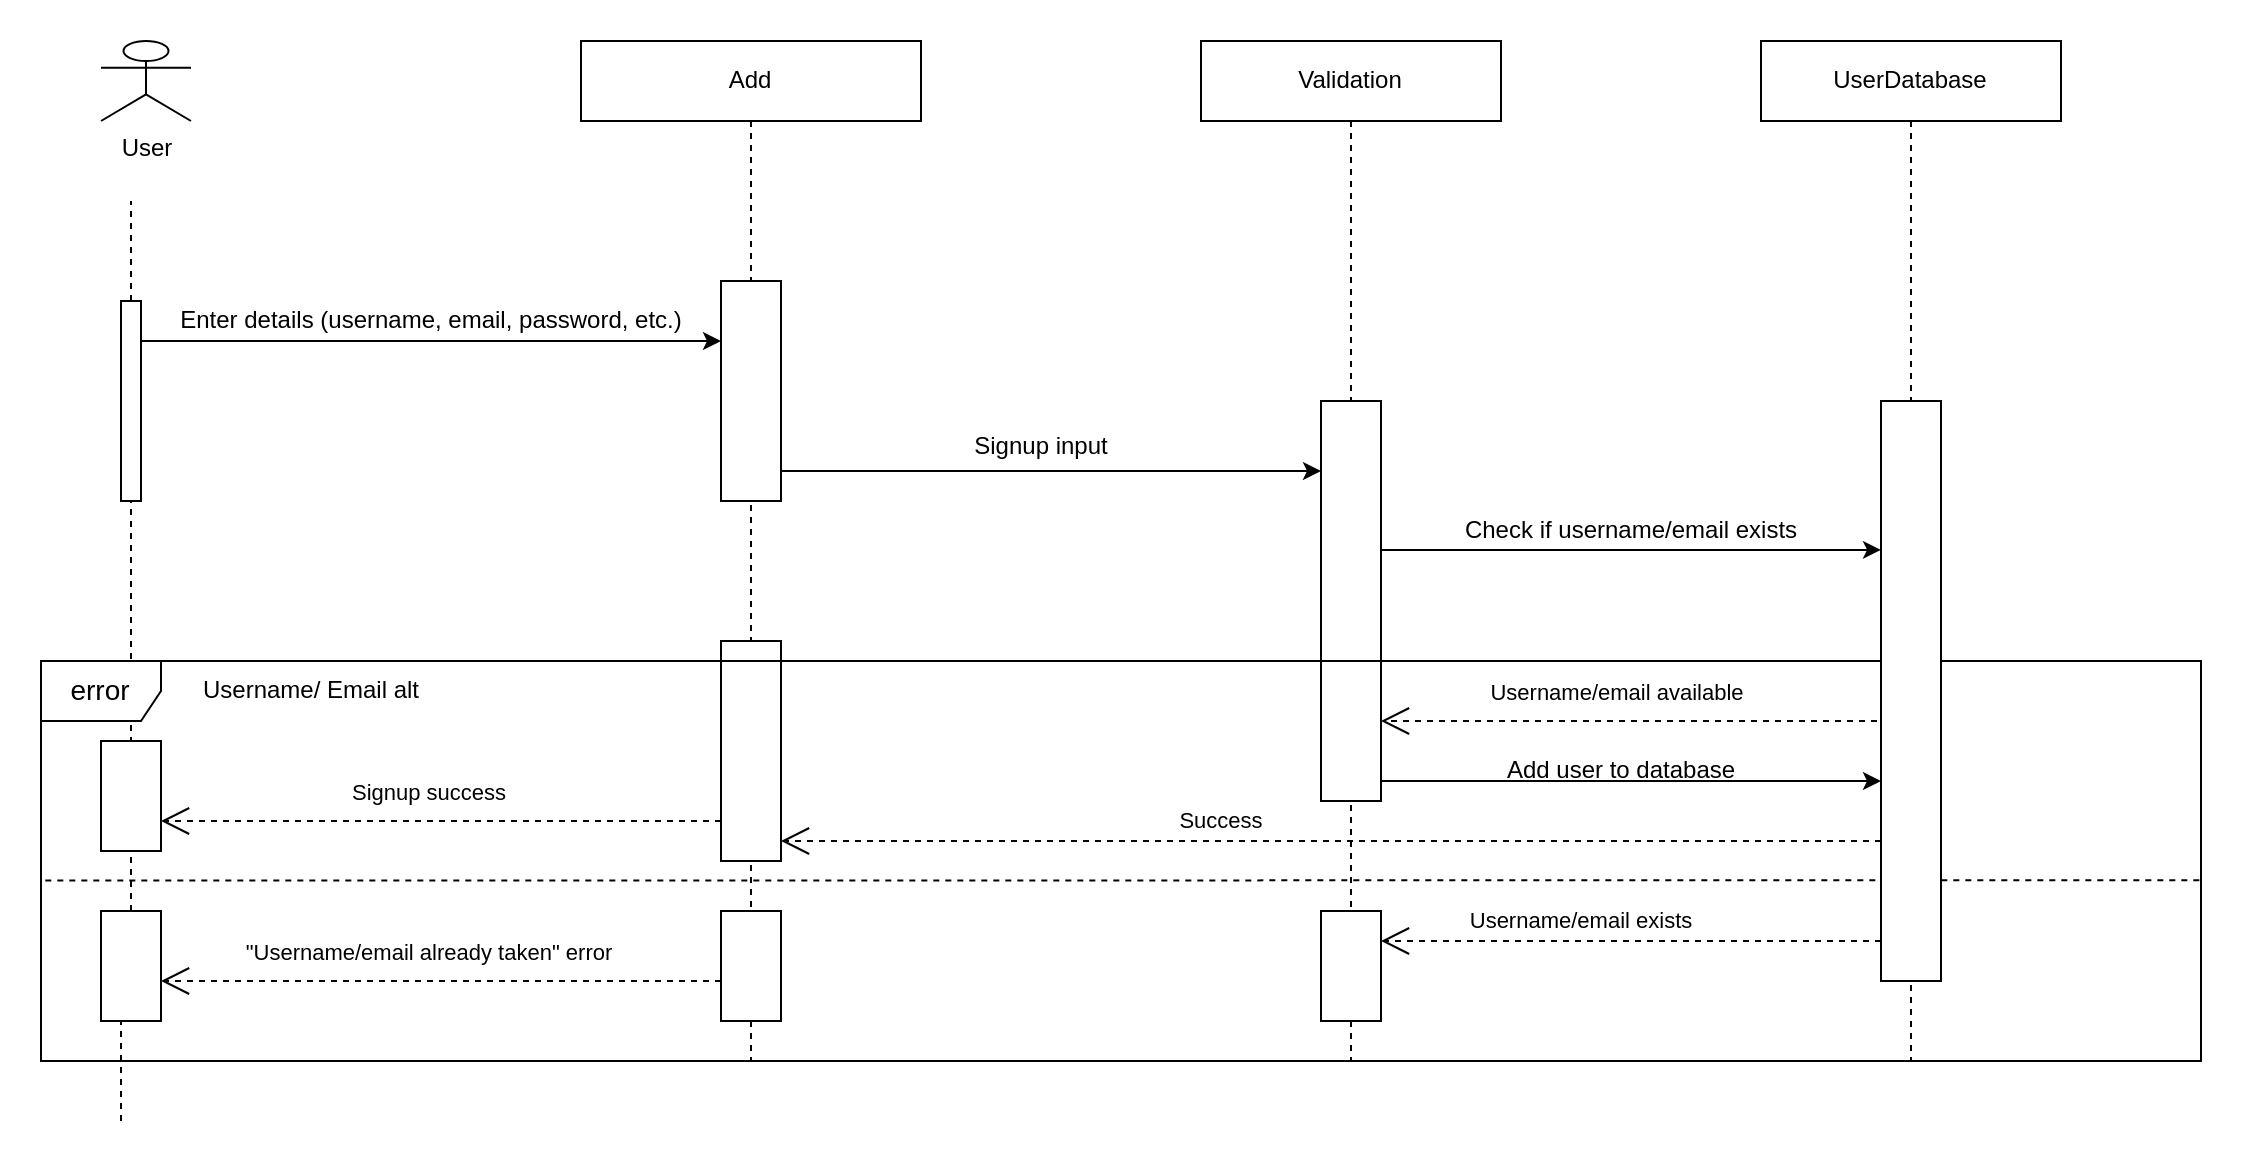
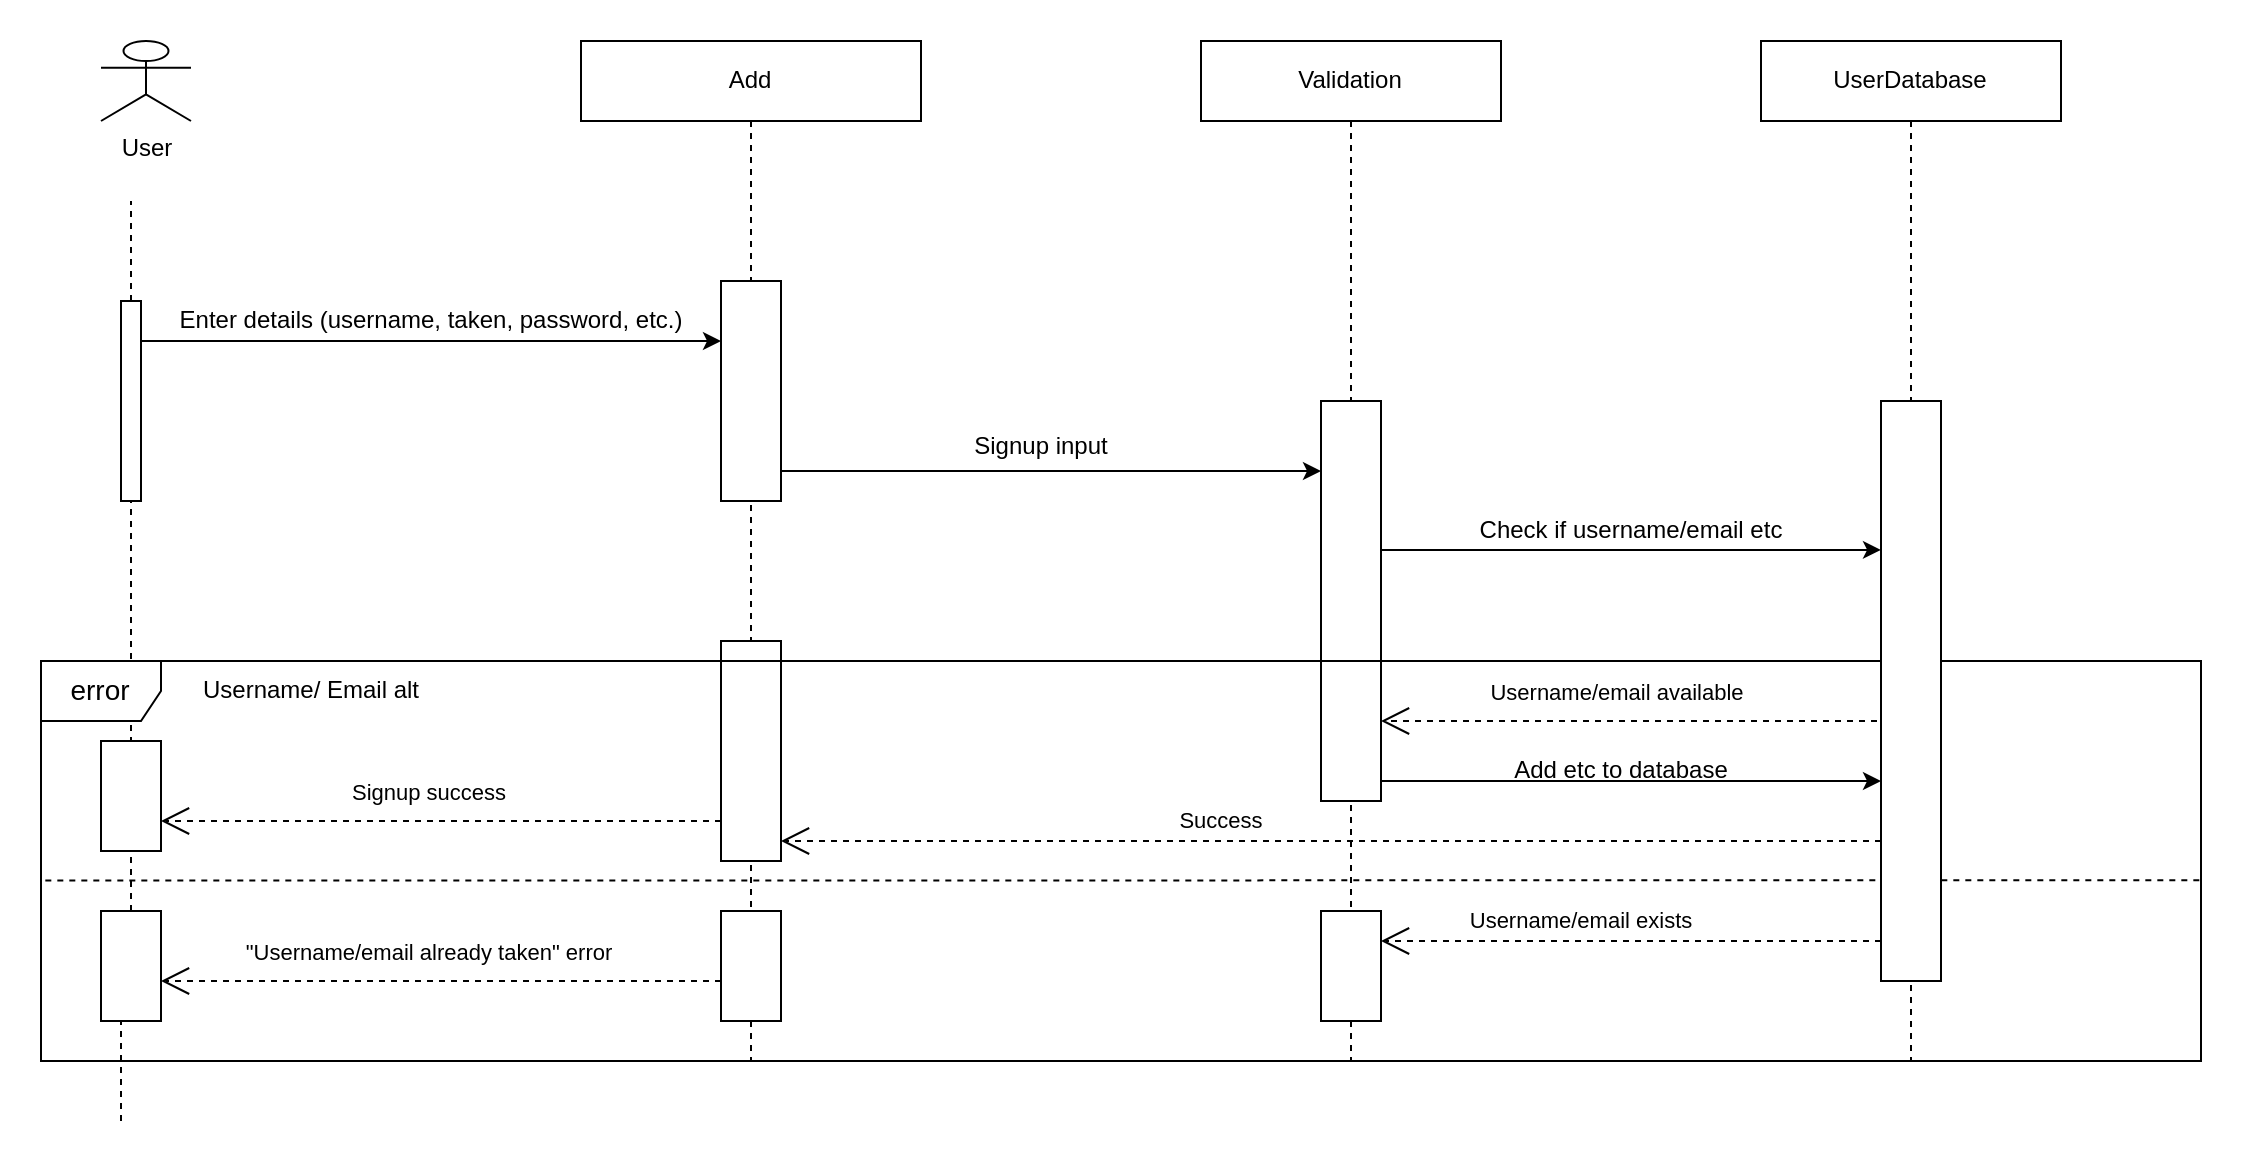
(432, 321) -> (432, 321)
(1632, 531) -> (1632, 531)
(1622, 771) -> (1622, 771)
